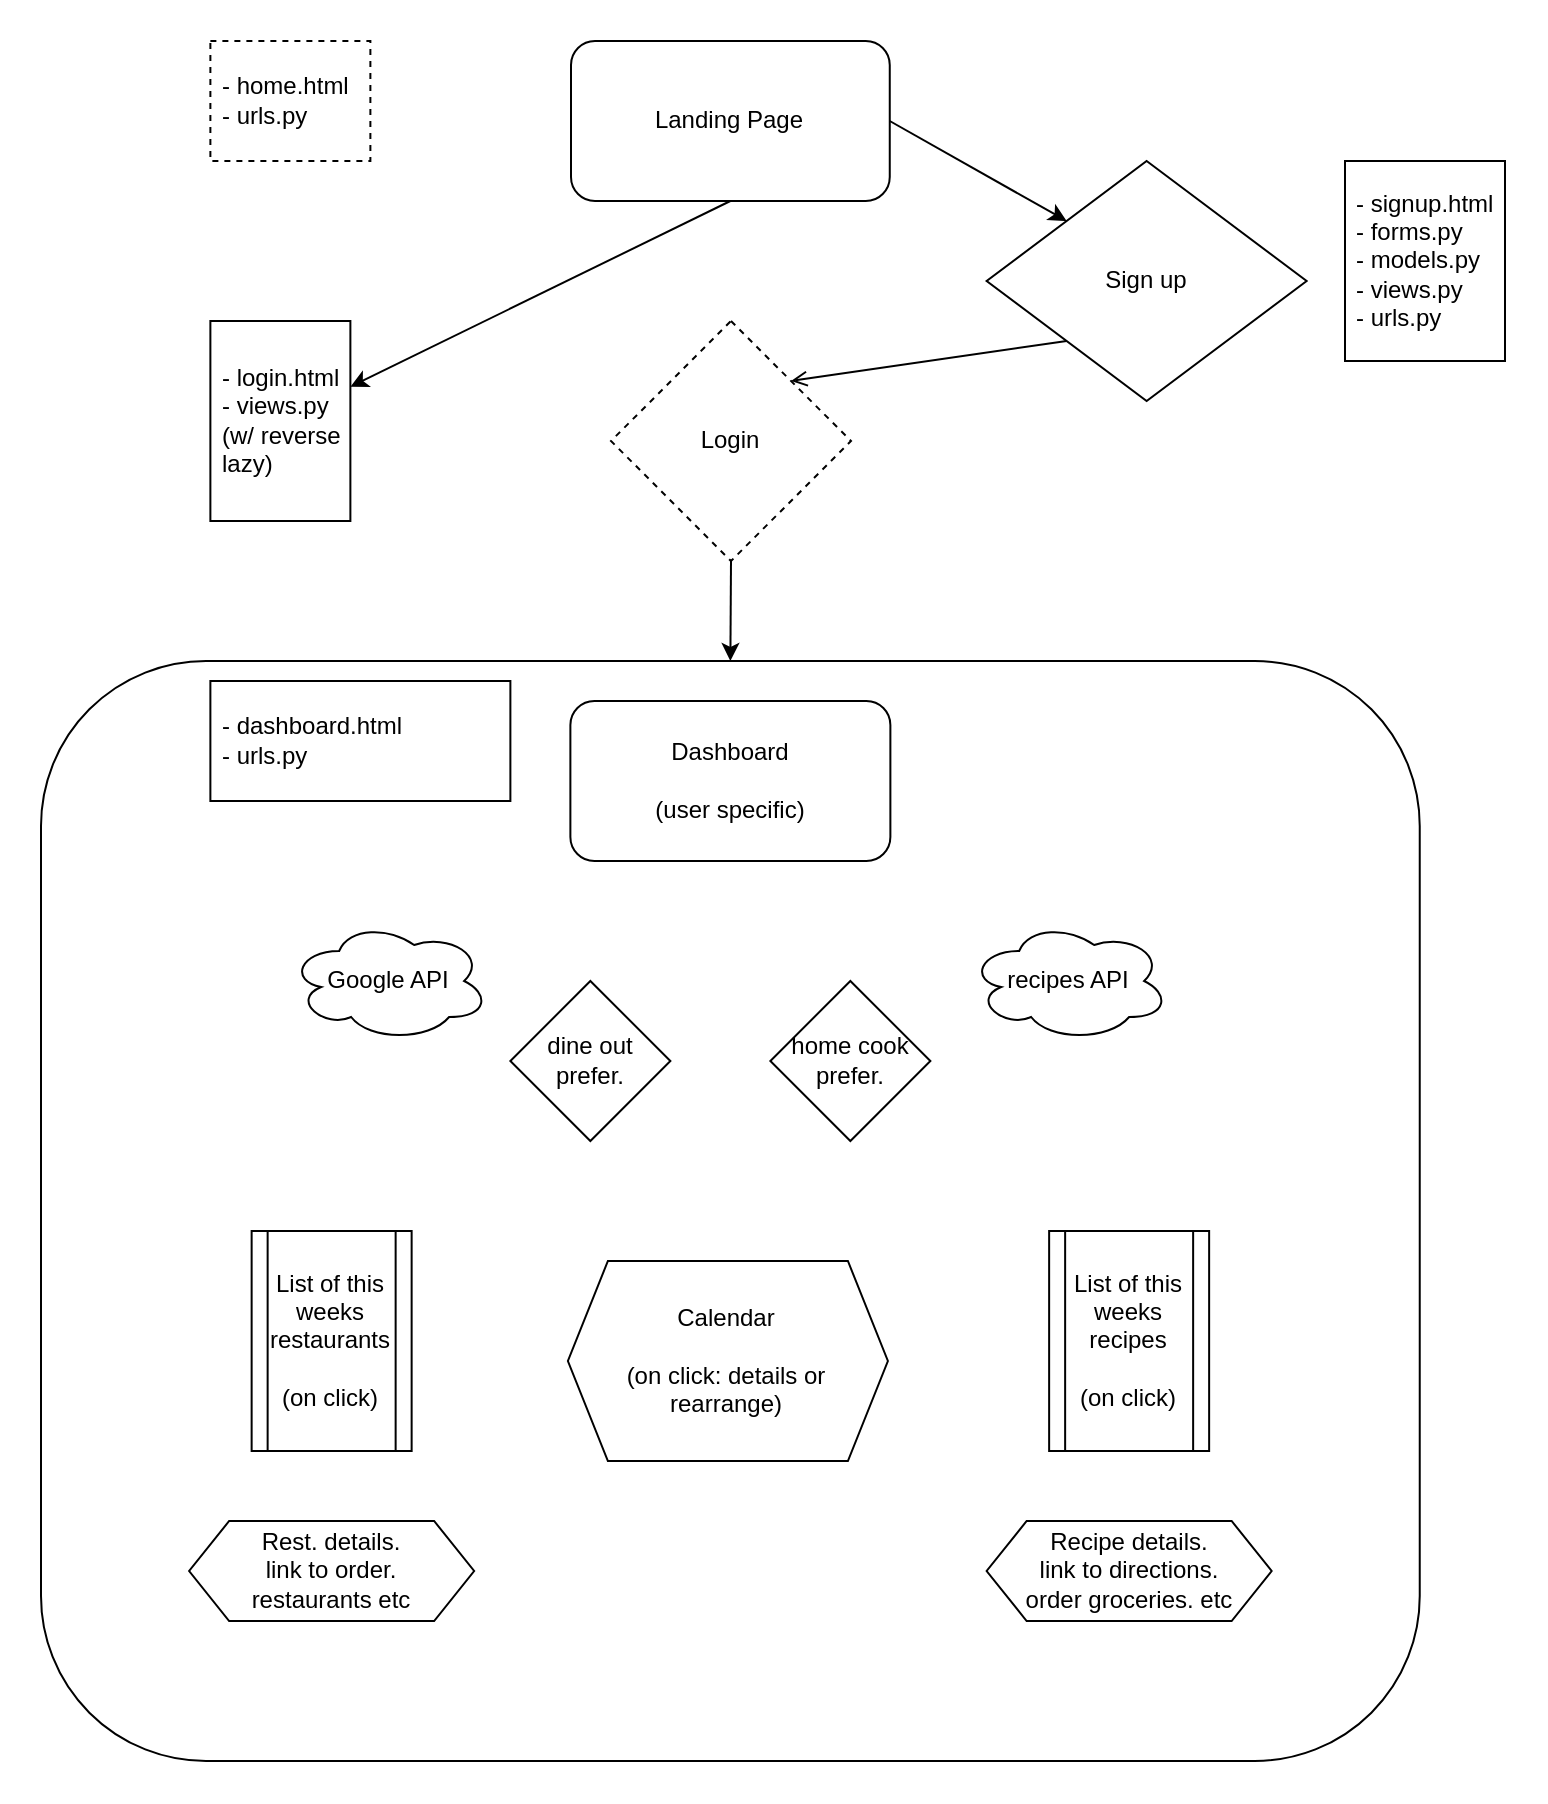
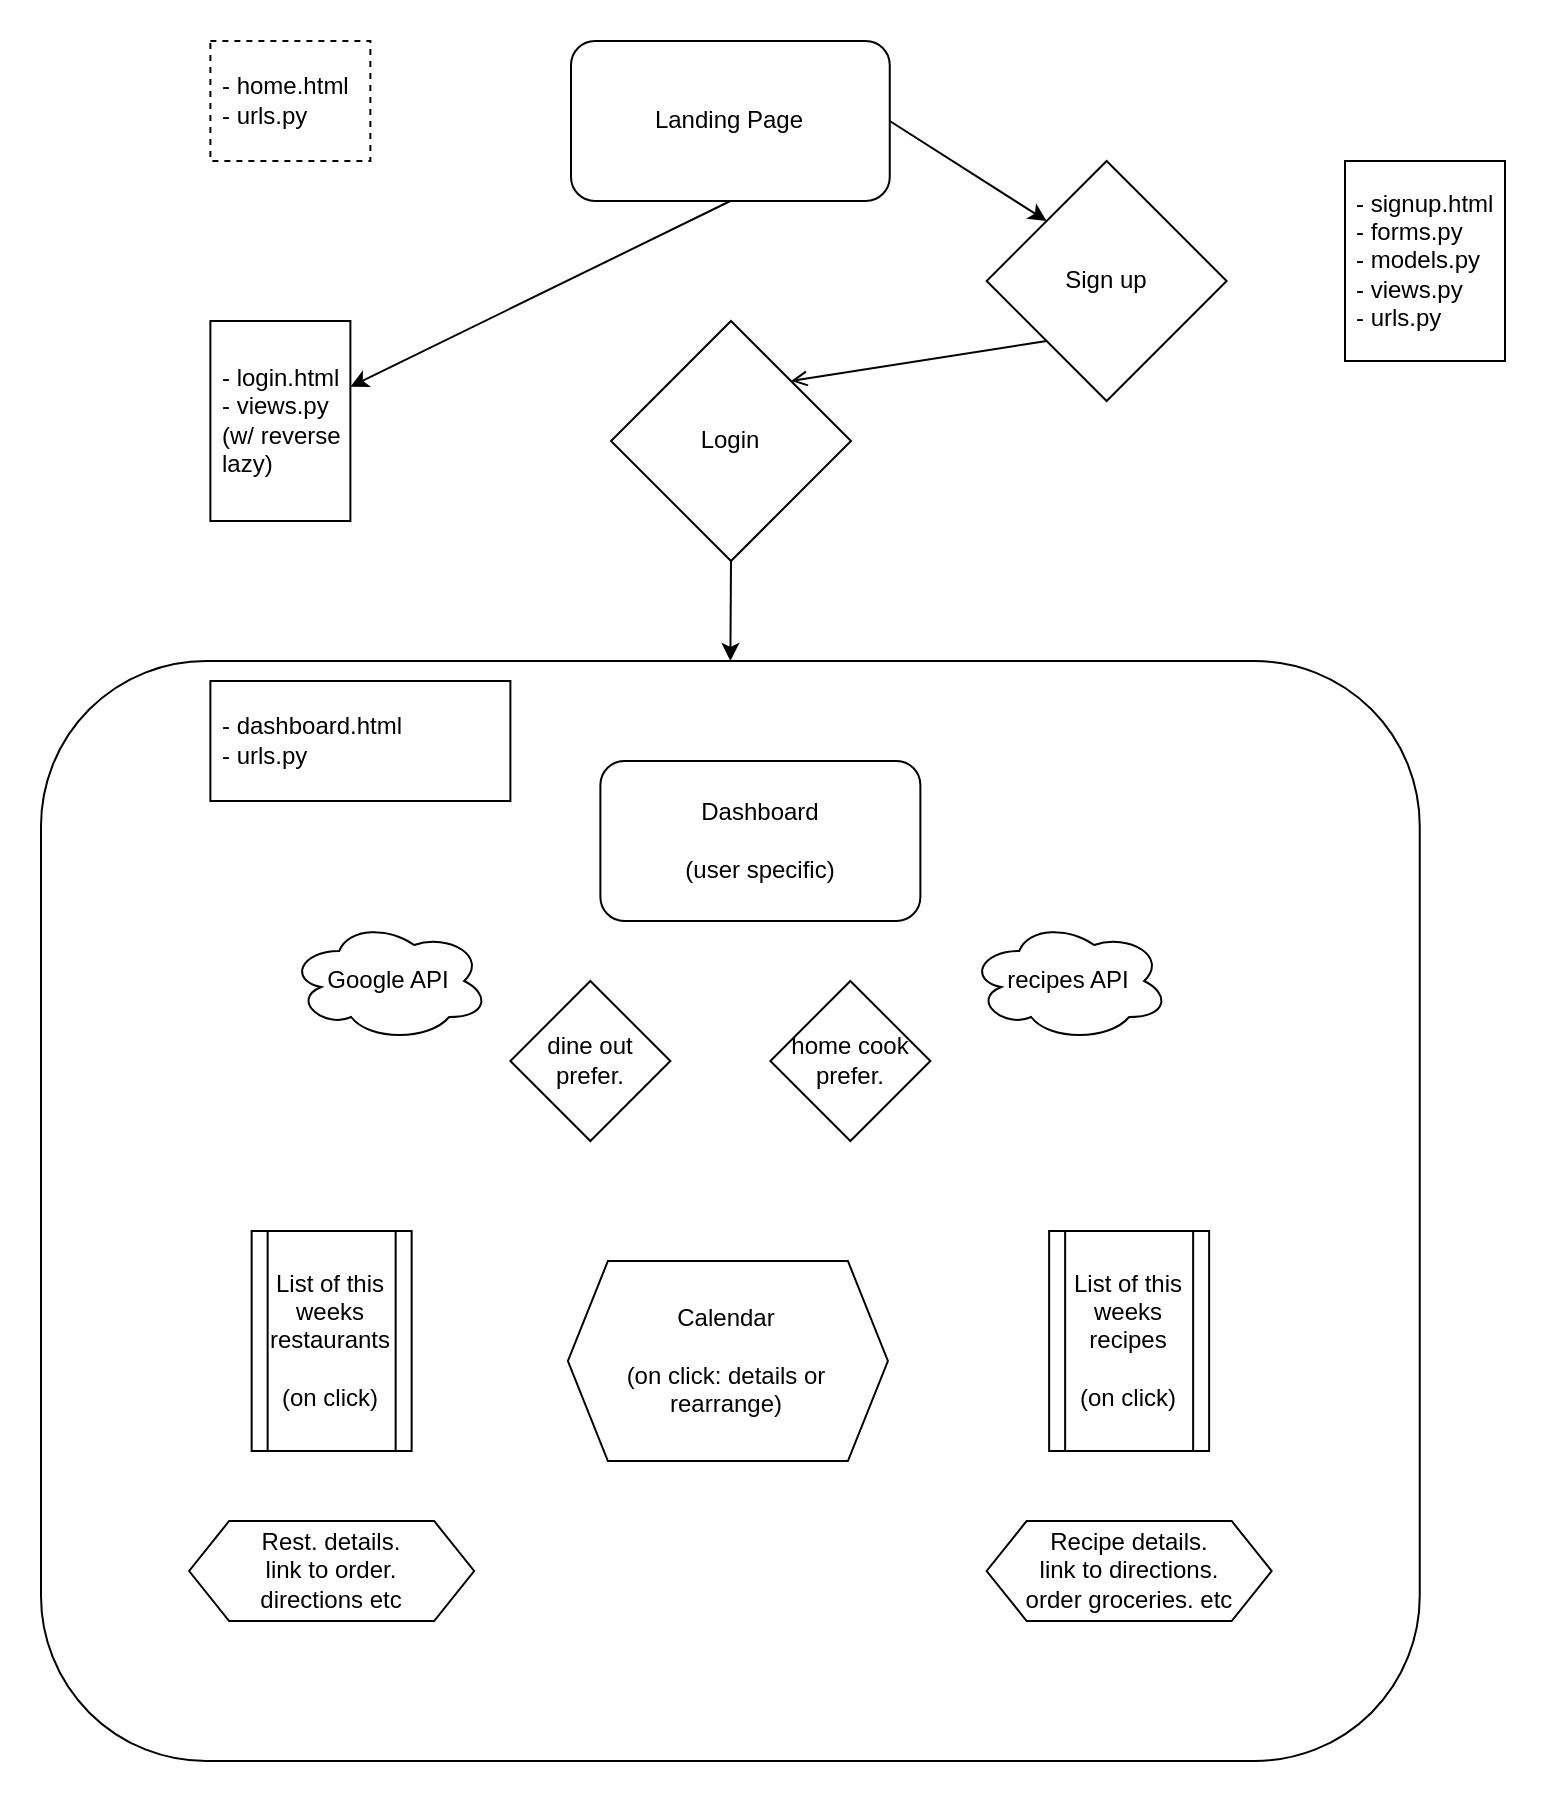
(1147, 281) -> (1107, 281)
(731, 441) -> (731, 441)
(730, 781) -> (760, 841)
(332, 1571) -> (332, 1571)
